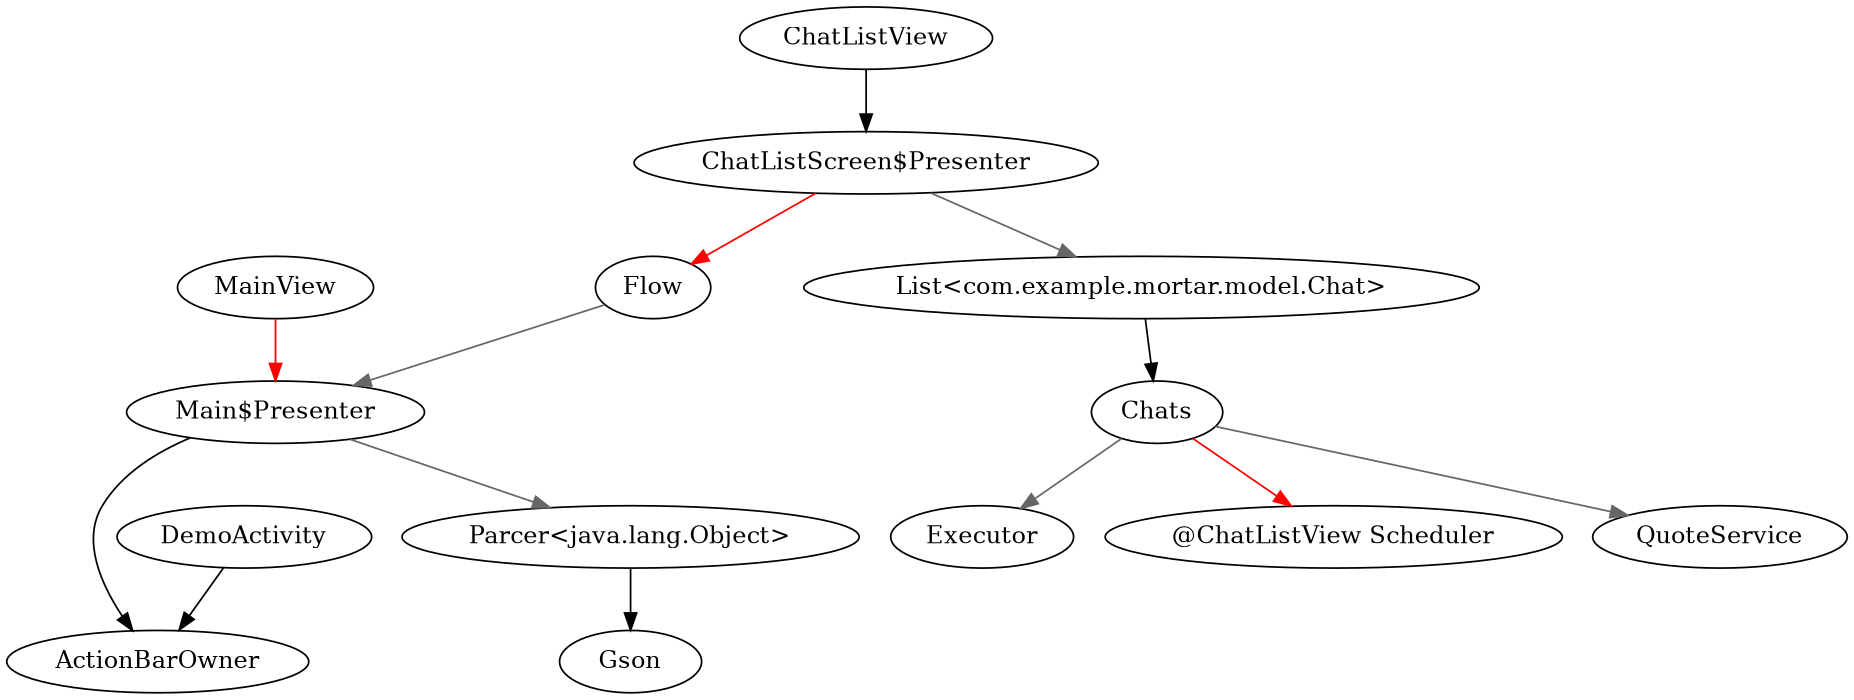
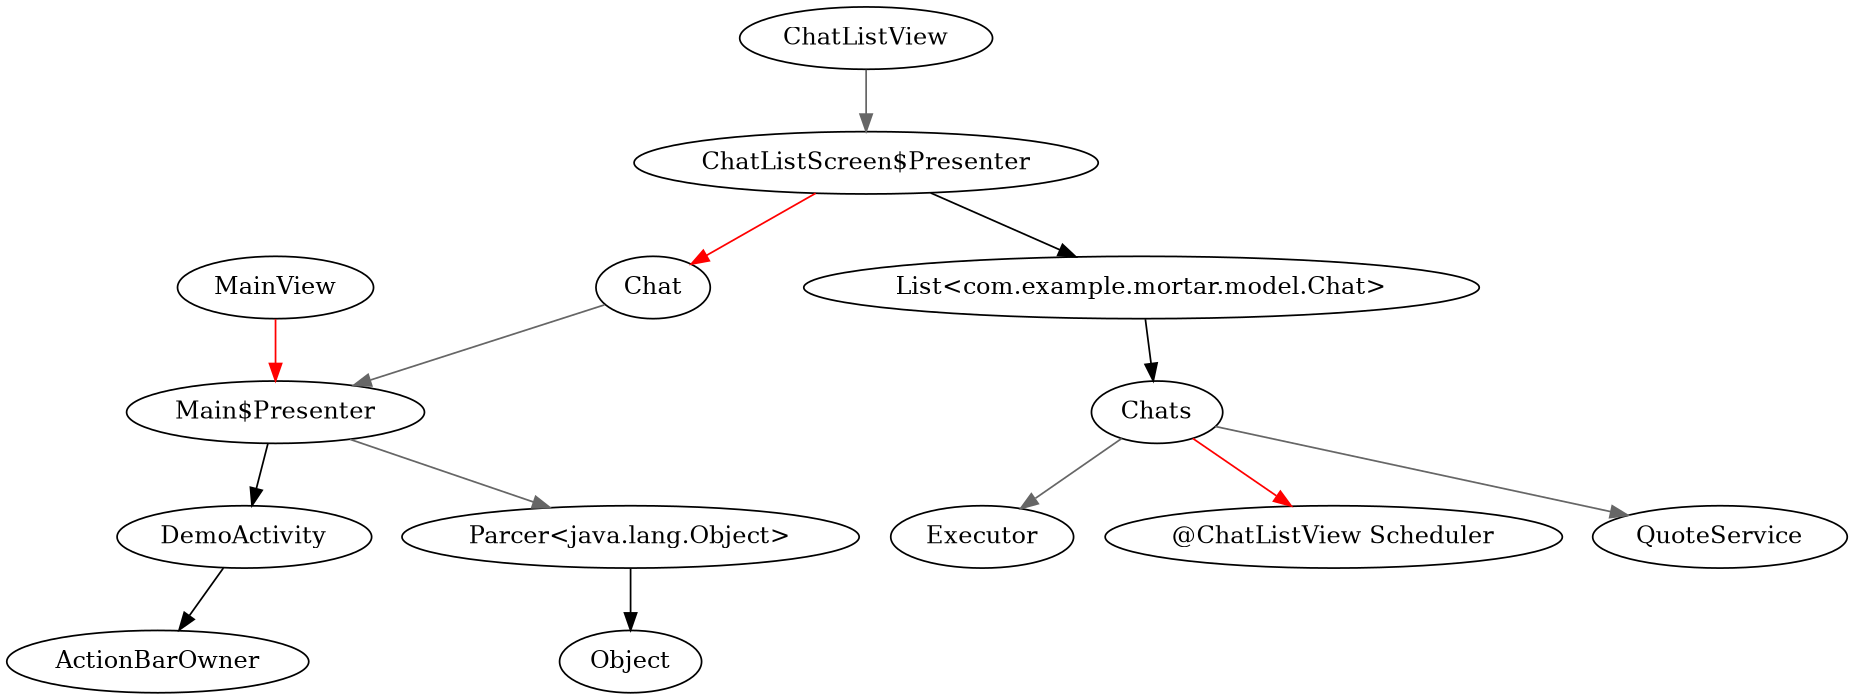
(866, 92) -> (866, 92)
(995, 221) -> (995, 221)
(653, 288) -> (653, 288)
(101, 508) -> (262, 466)
(631, 662) -> (631, 662)
